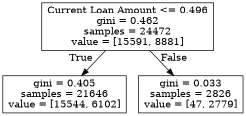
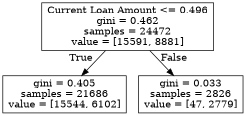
(65, 94) -> (65, 94)
